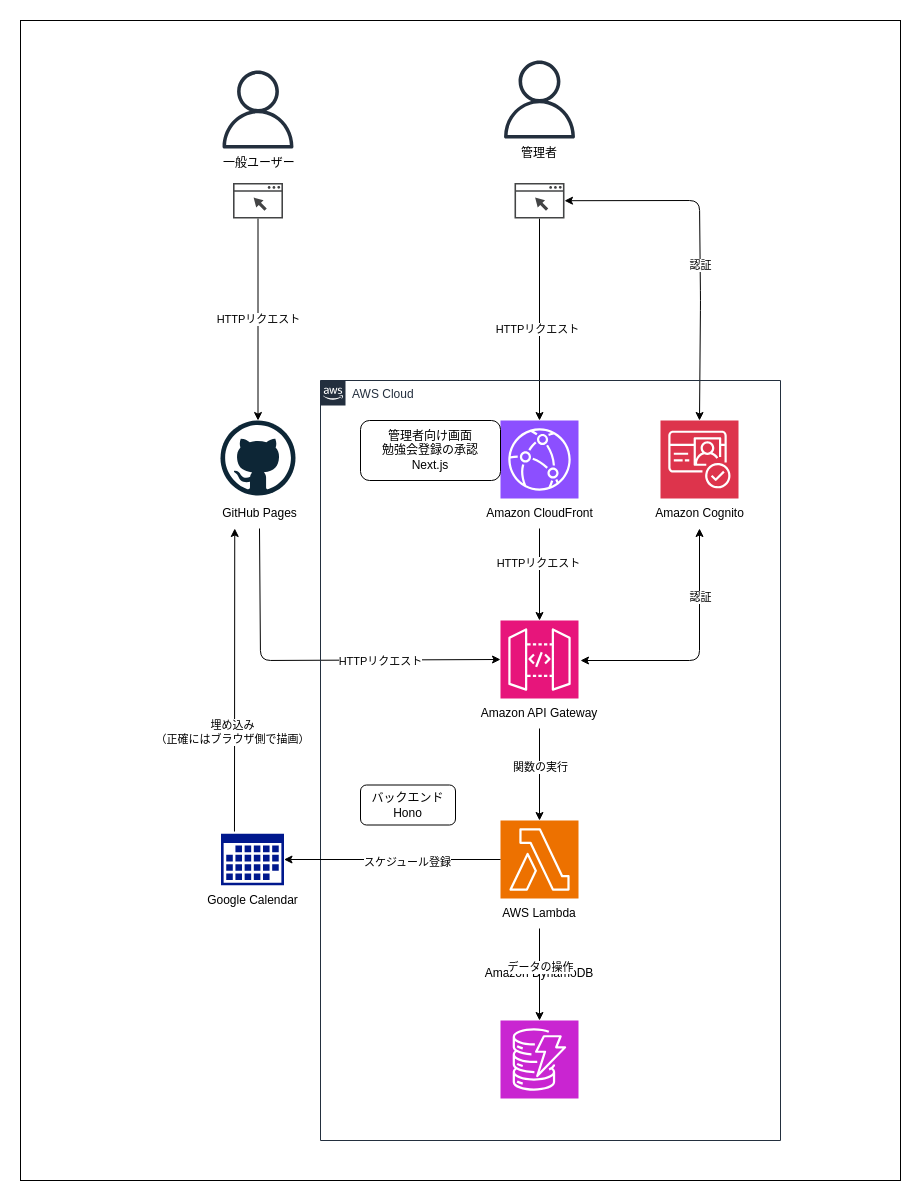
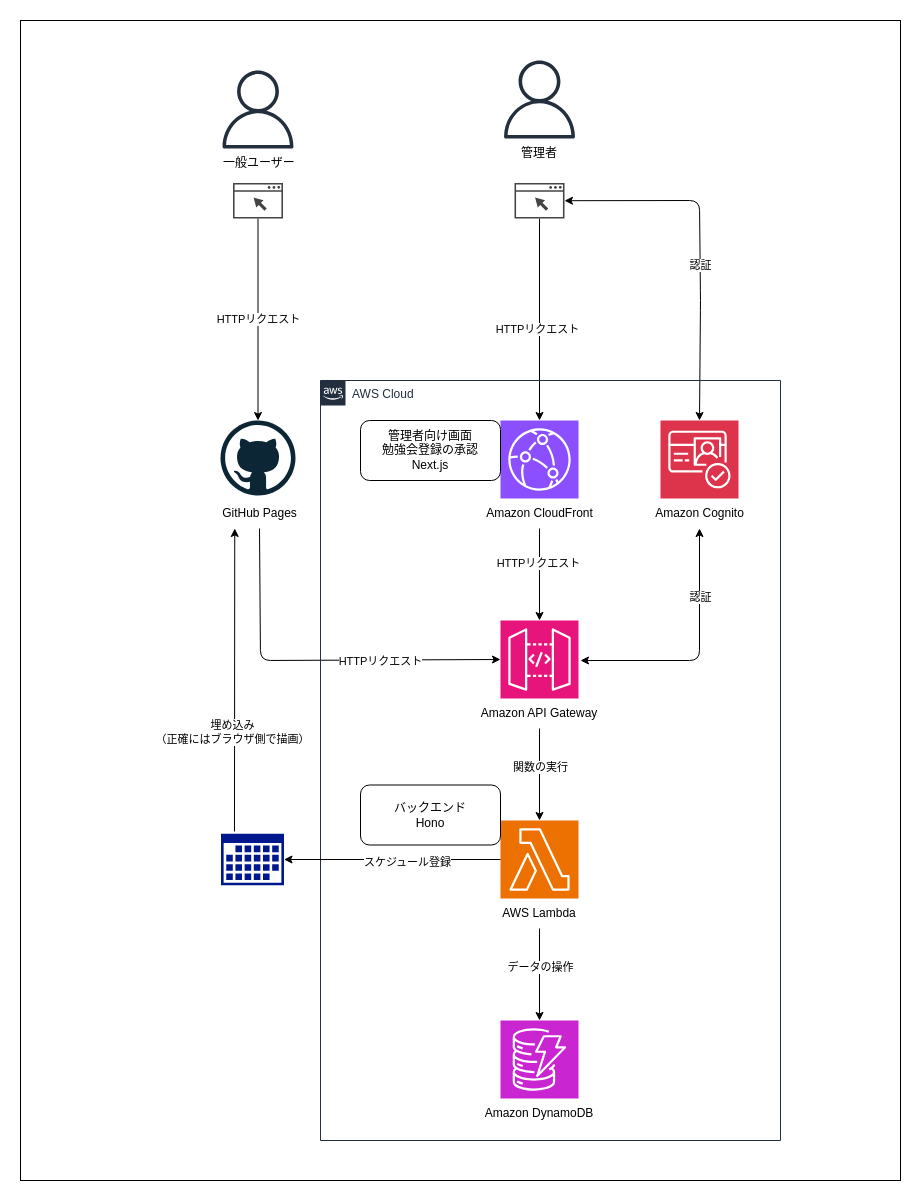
(408, 805) -> (431, 815)
(253, 900) -> none
(540, 974) -> (540, 1114)
